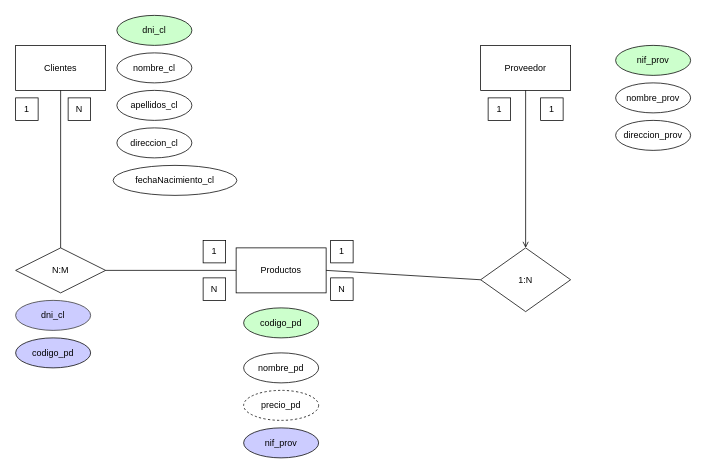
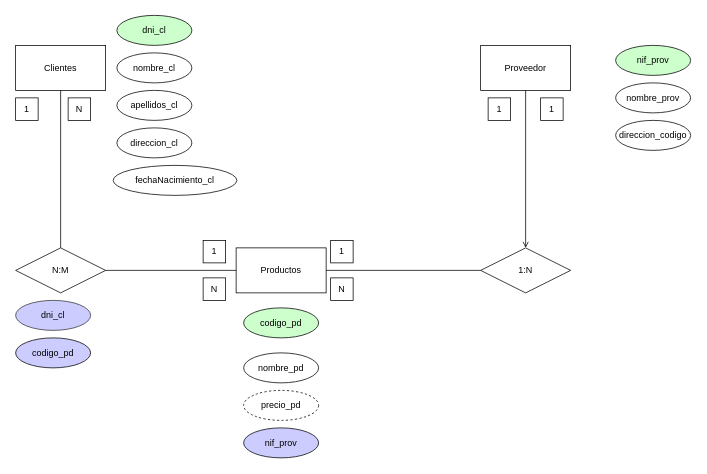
(653, 135) -> (653, 135)
(525, 280) -> (525, 270)
